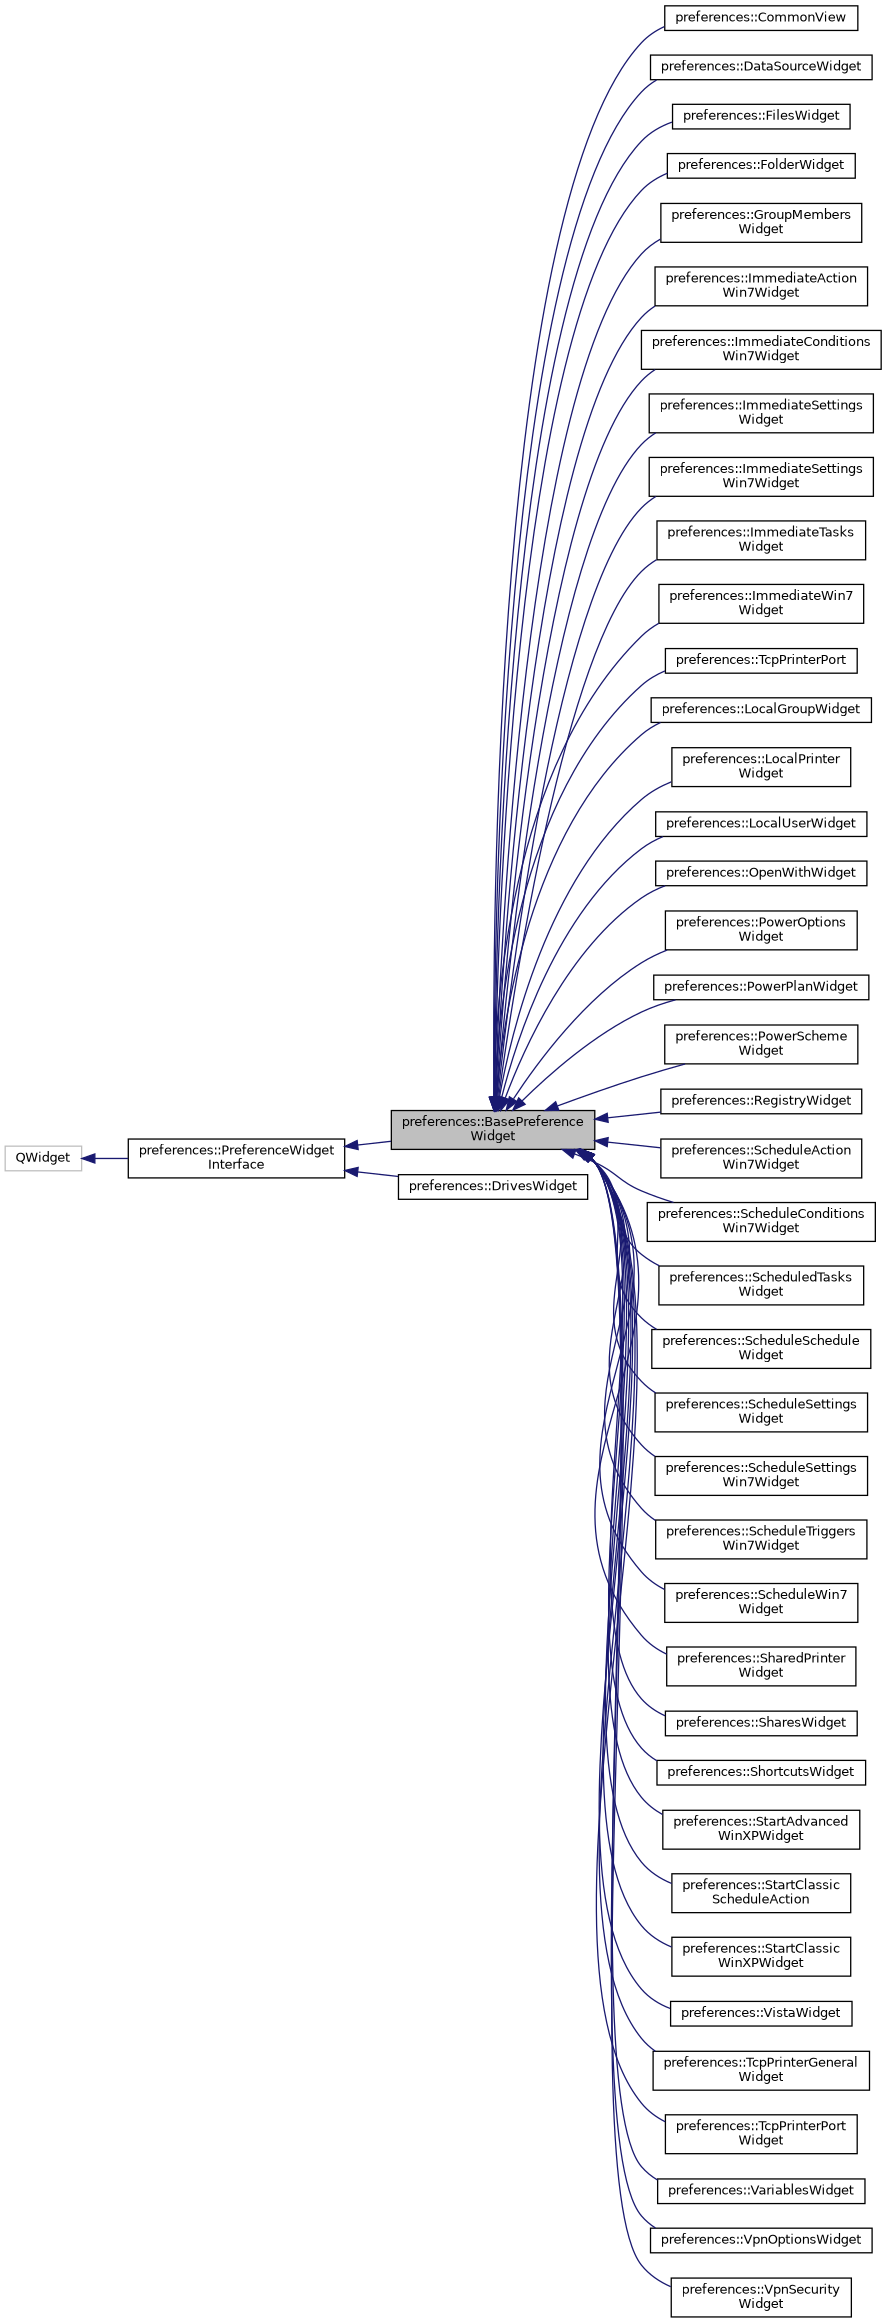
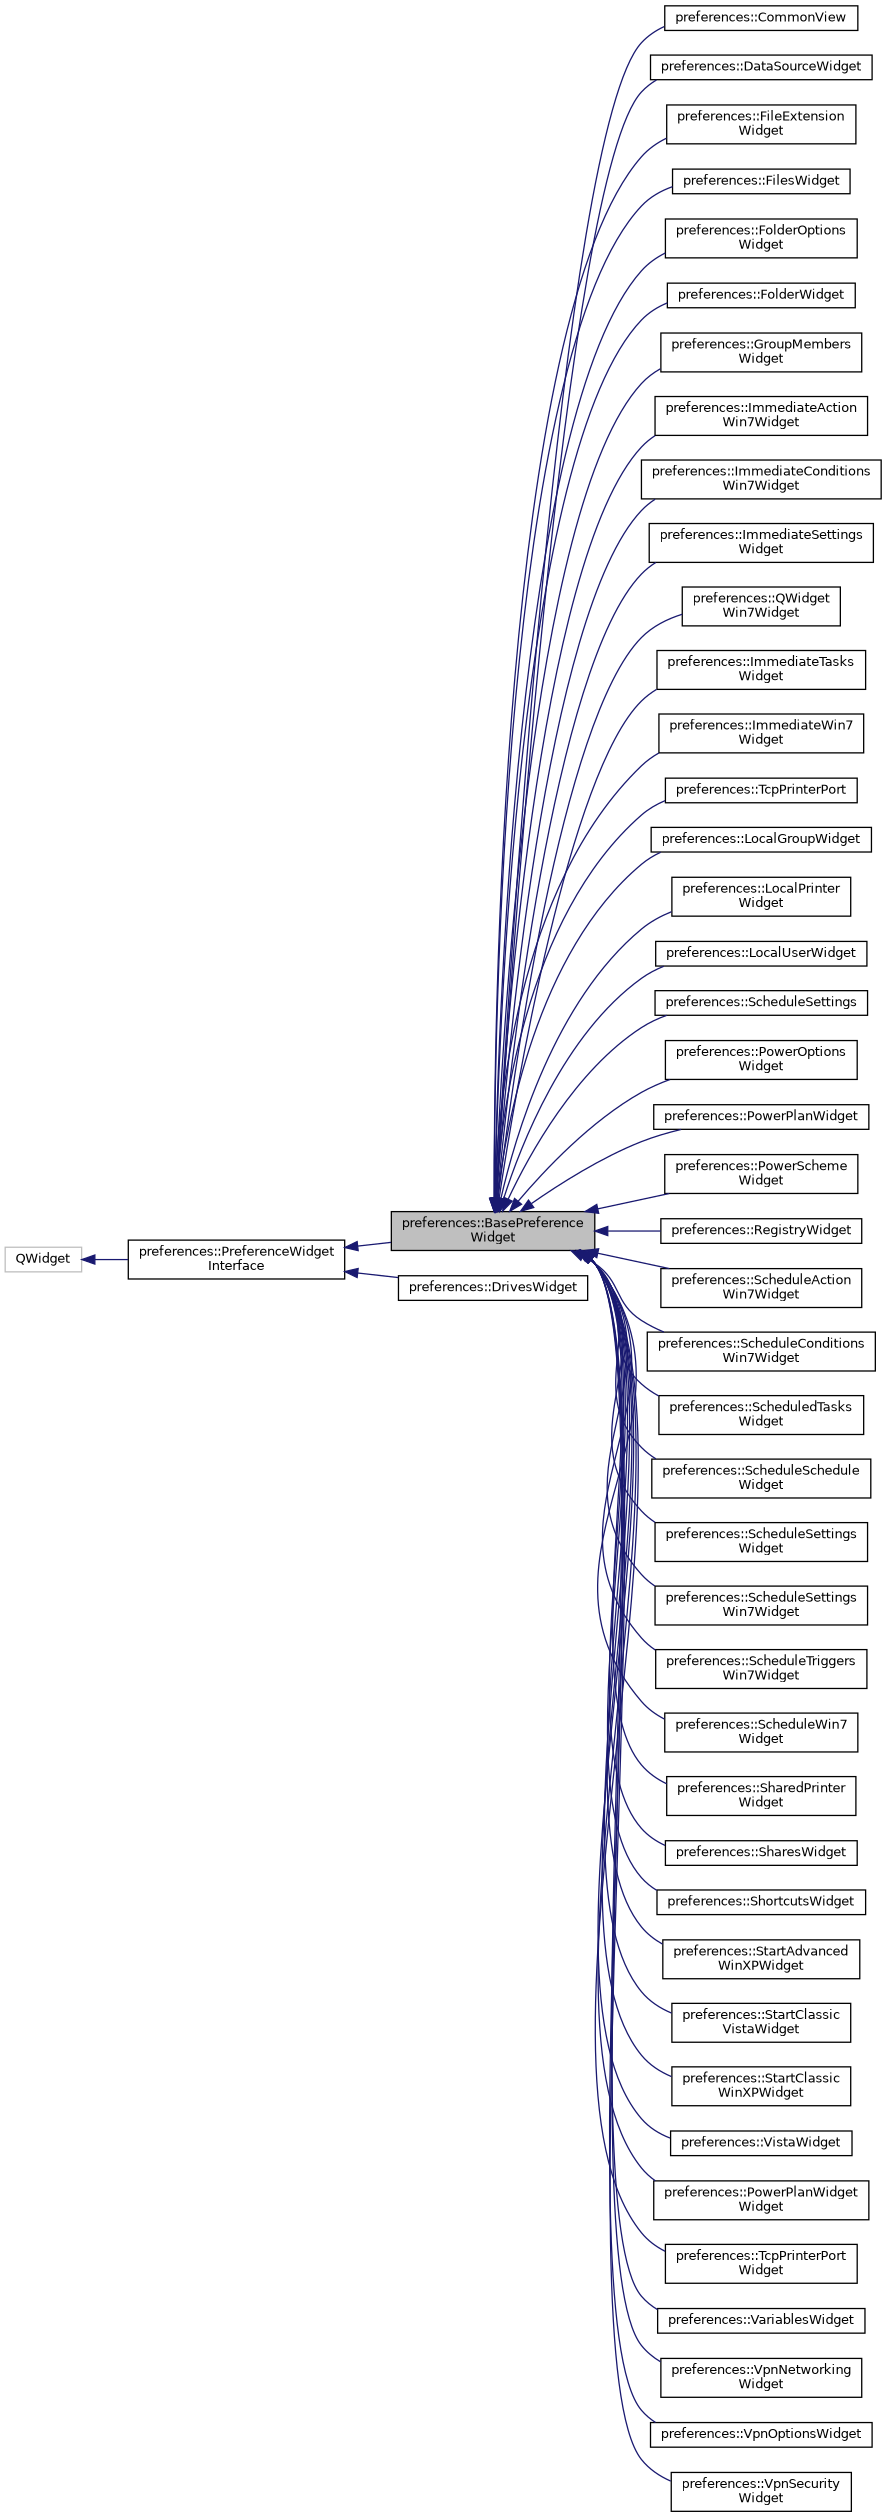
none -> (761, 124)
none -> (761, 238)
(761, 477) -> (761, 606)
(761, 873) -> (761, 1003)
(761, 1893) -> (761, 2023)
(761, 2071) -> (761, 2200)
none -> (761, 2378)
